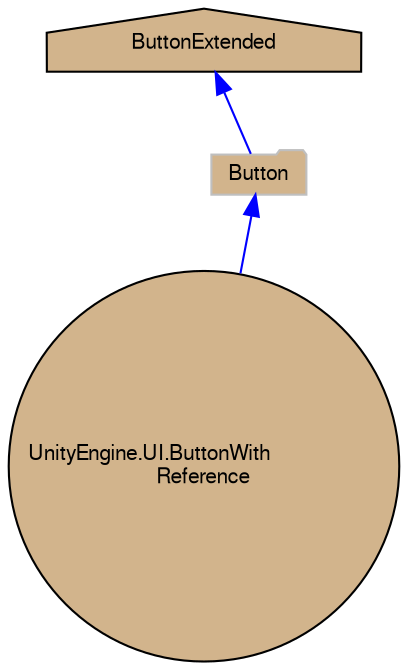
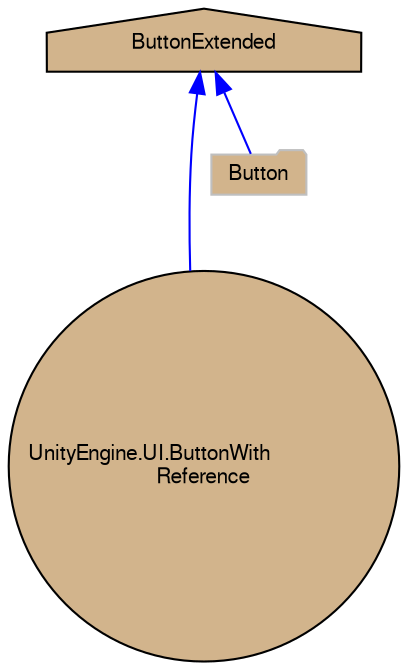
(246, 245) -> (190, 182)
